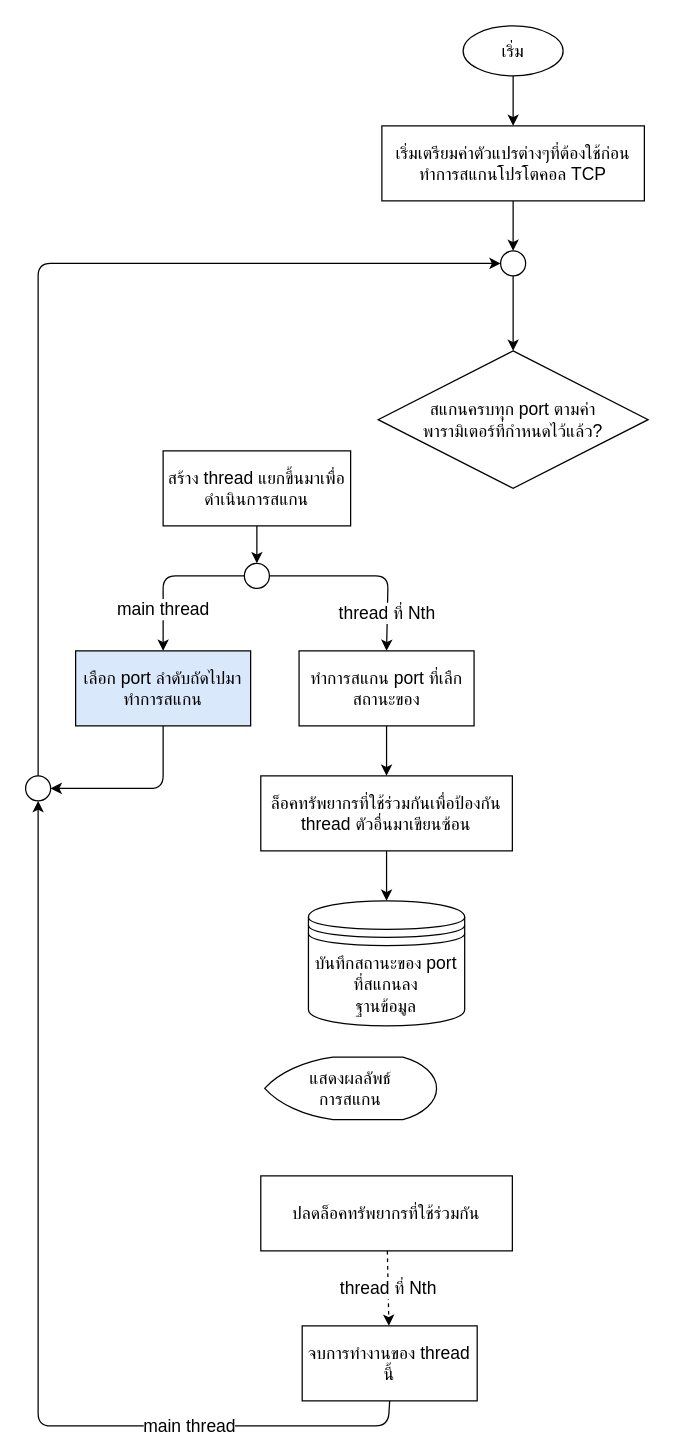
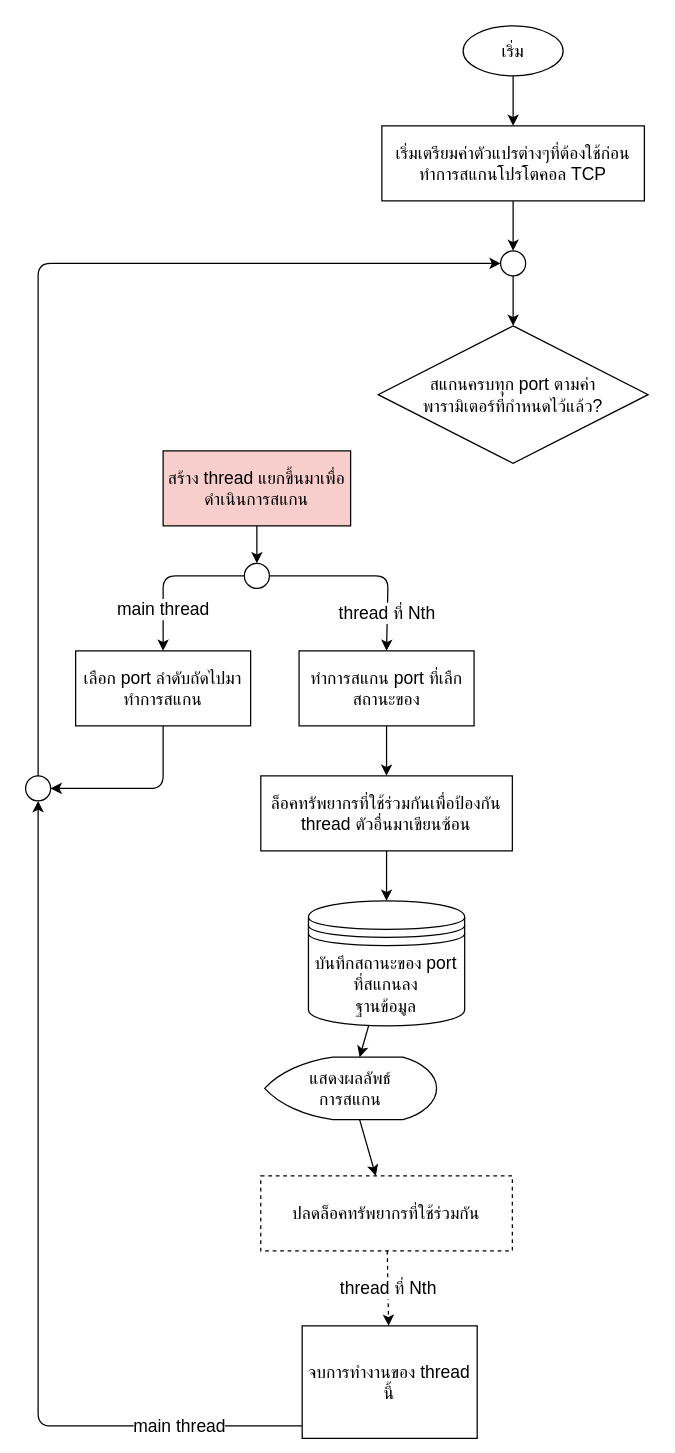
(513, 419) -> (513, 394)
(257, 488) -> (257, 488)
(163, 688) -> (163, 688)
none -> (365, 1037)
none -> (367, 1144)
(387, 1213) -> (387, 1213)
(390, 1363) -> (390, 1382)
